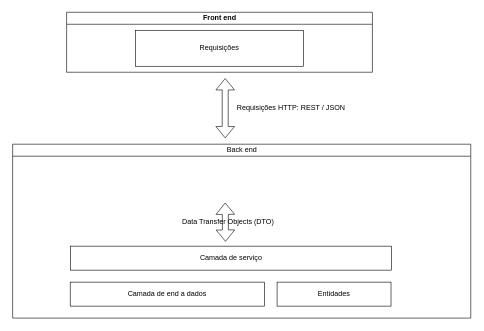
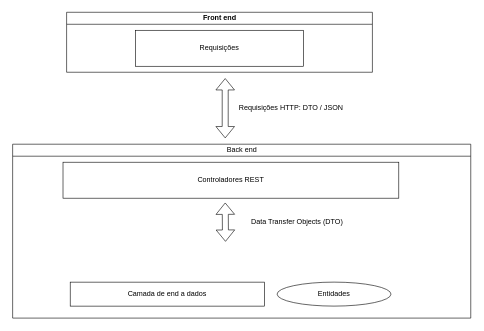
(291, 108) -> (291, 108)
none -> (231, 180)
(228, 222) -> (297, 222)
(231, 258) -> none
(334, 294) -> (334, 294)
